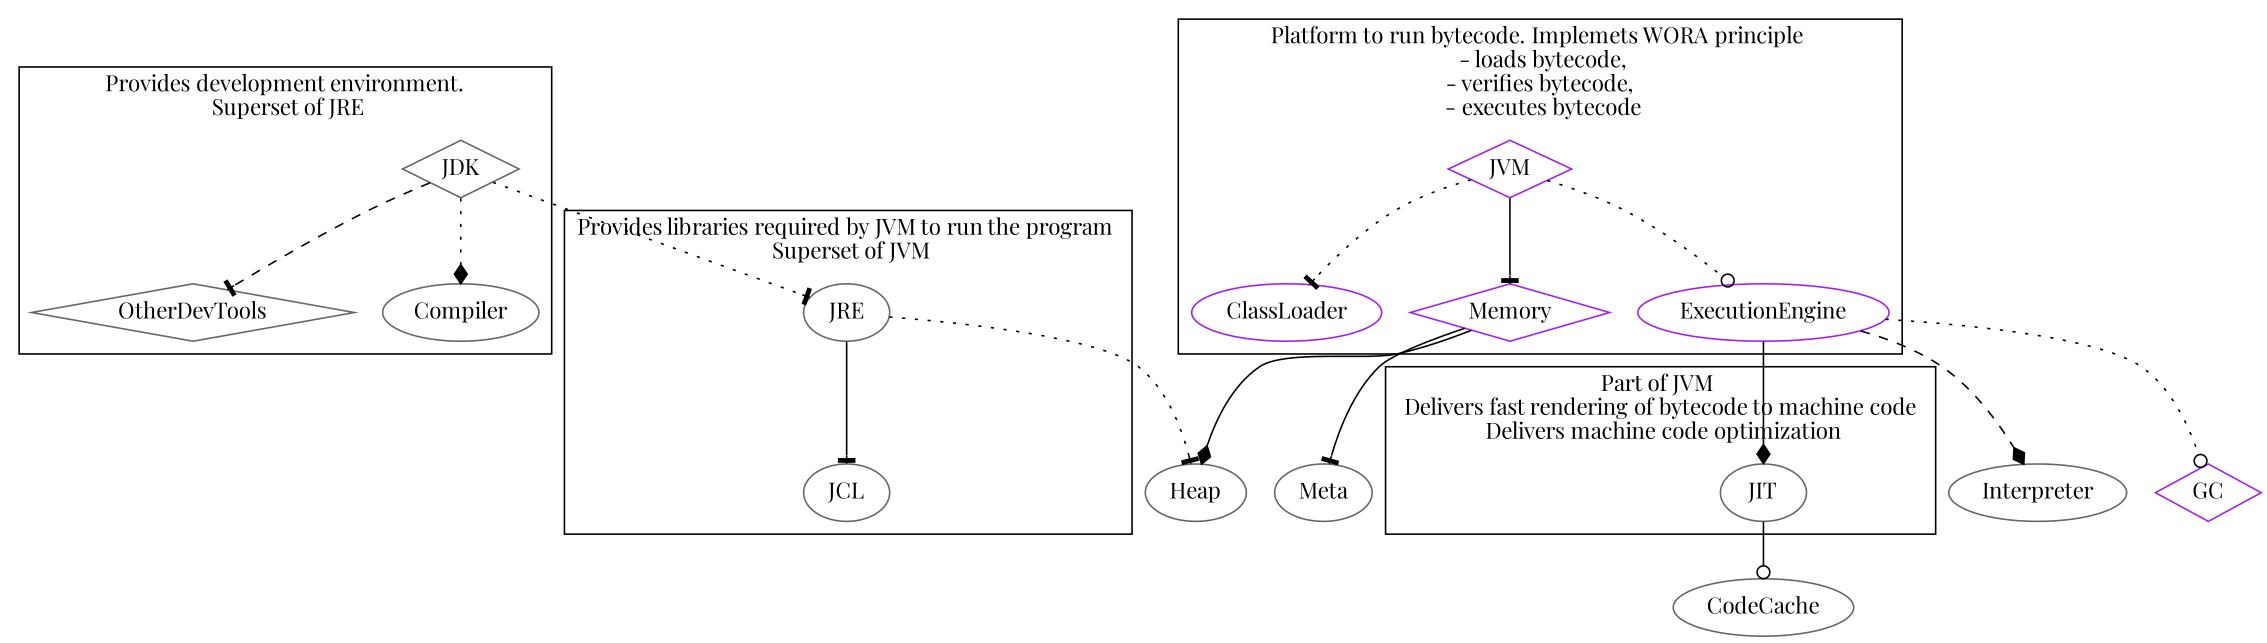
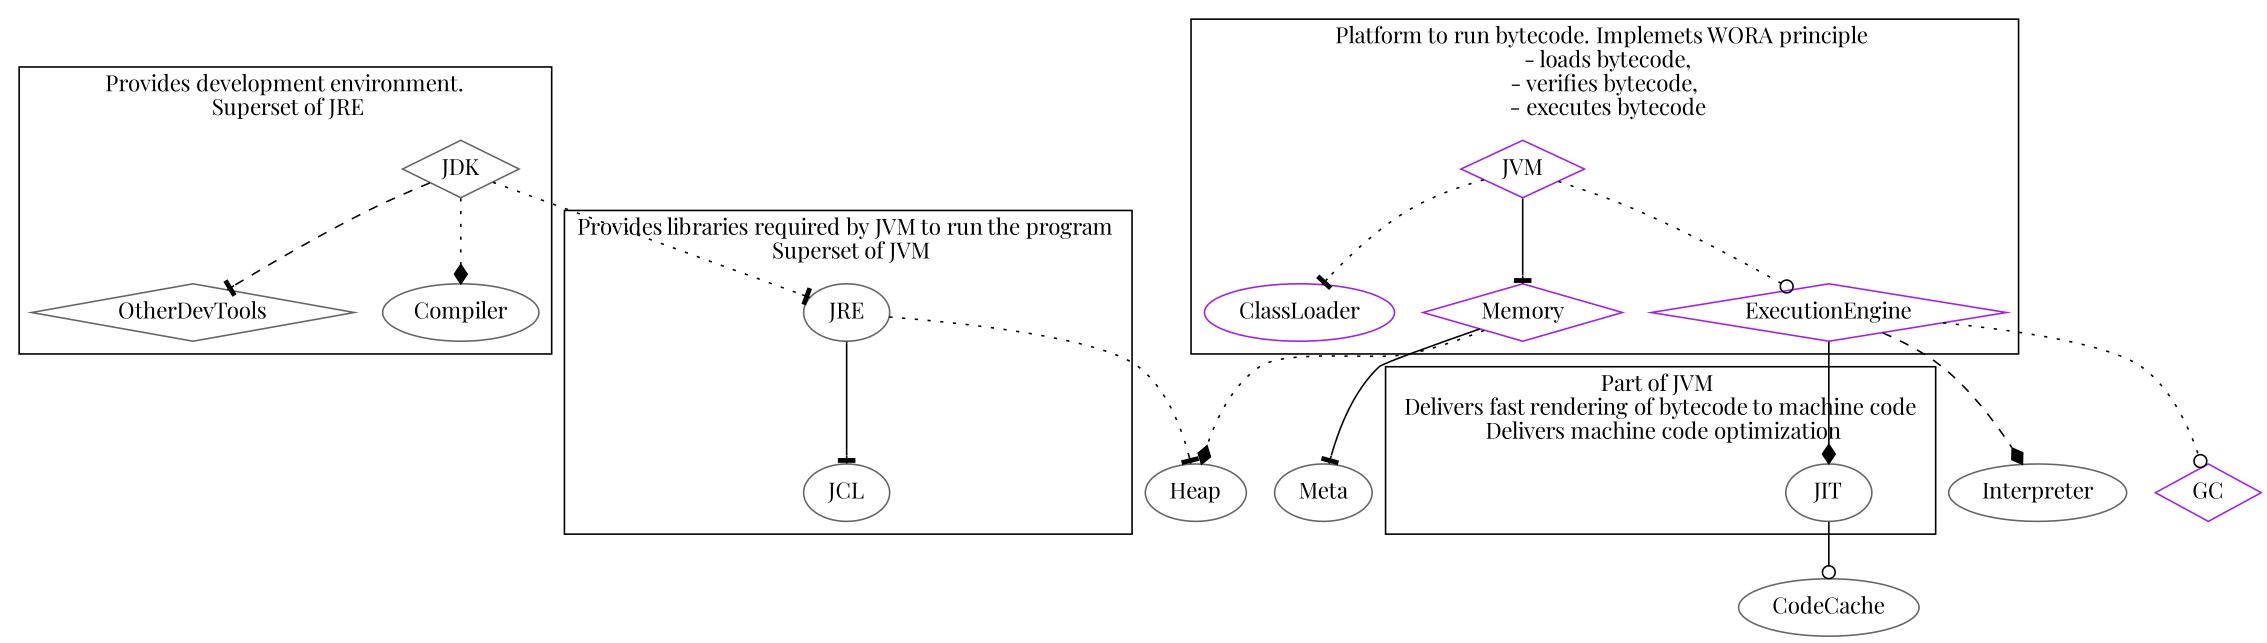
(1763, 313) -> (1829, 313)
(1265, 365) -> (1261, 366)
